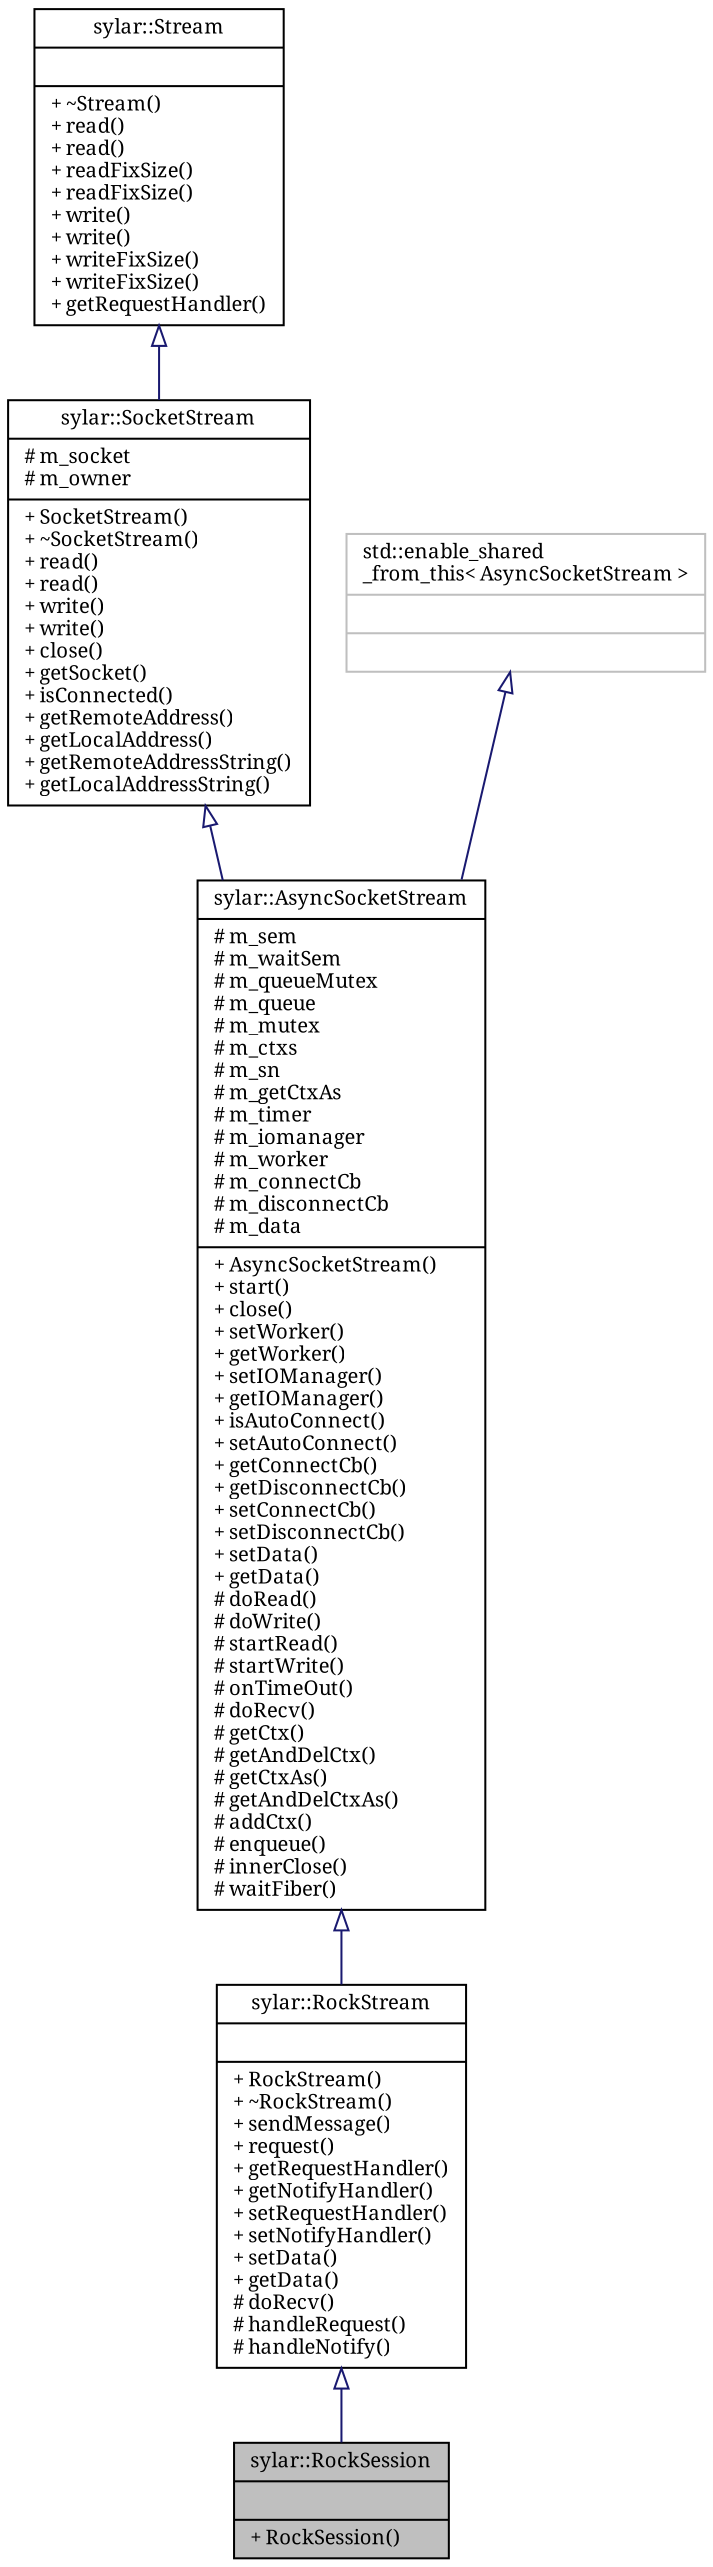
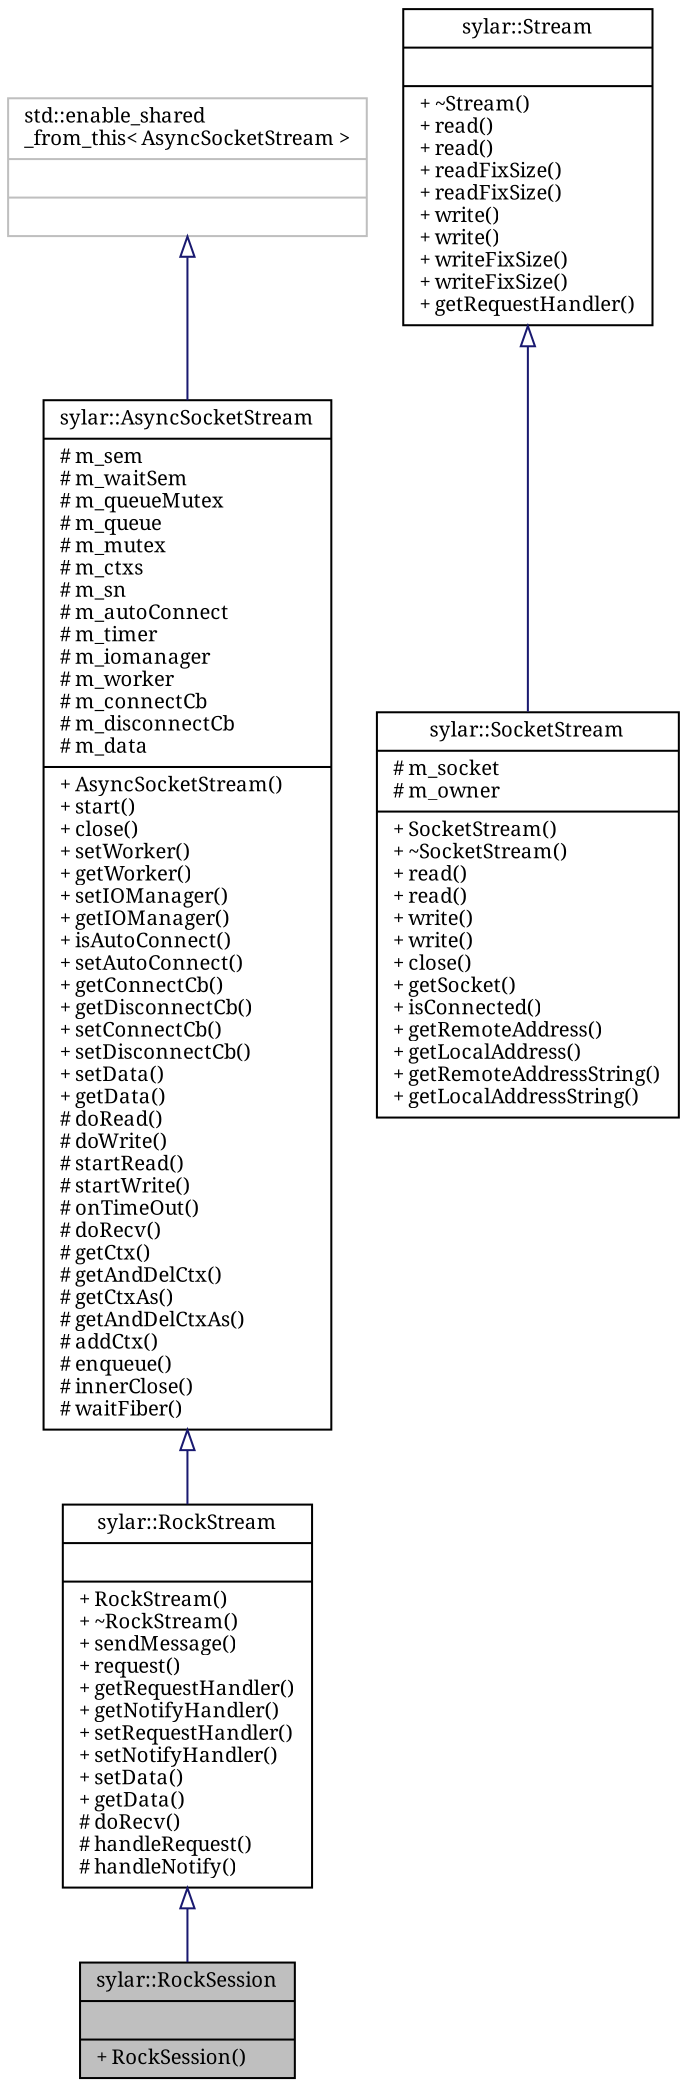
(217, 853) -> none
(279, 1093) -> (145, 613)
